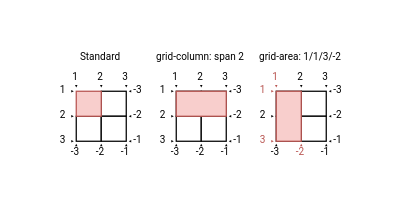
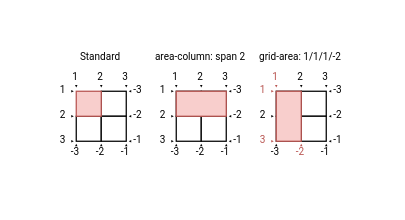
(201, 59) -> (201, 59)
(301, 59) -> (301, 59)
